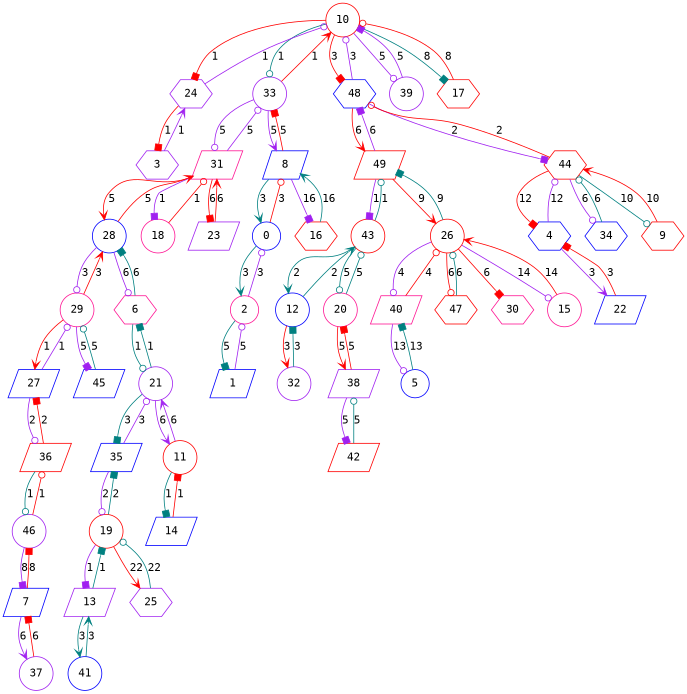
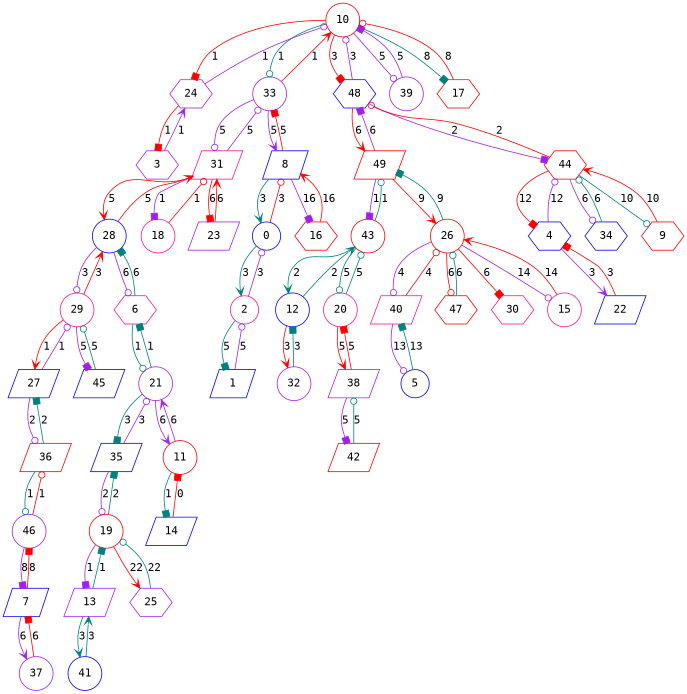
(321, 198) -> (321, 198)
(40, 425) -> (40, 425)
(180, 494) -> (180, 494)
